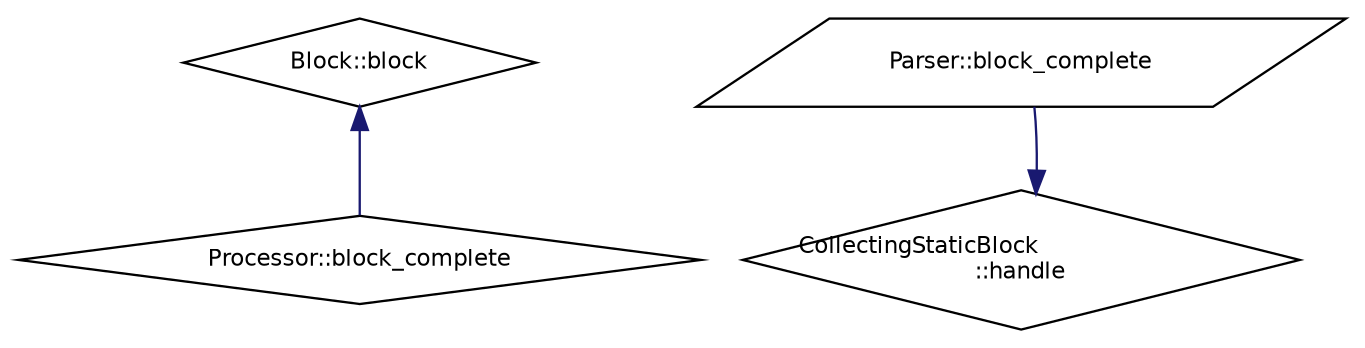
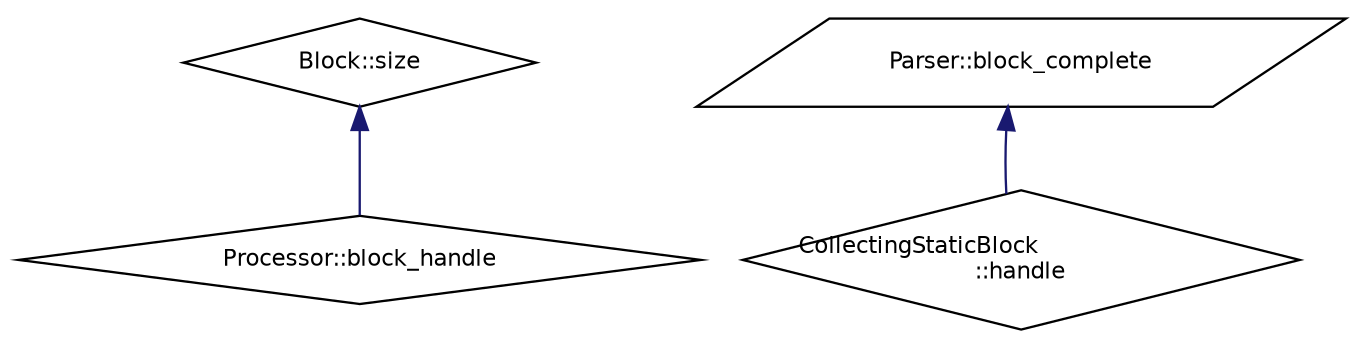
(360, 63) -> (360, 63)
(1036, 139) -> (1005, 162)
(360, 260) -> (360, 260)
